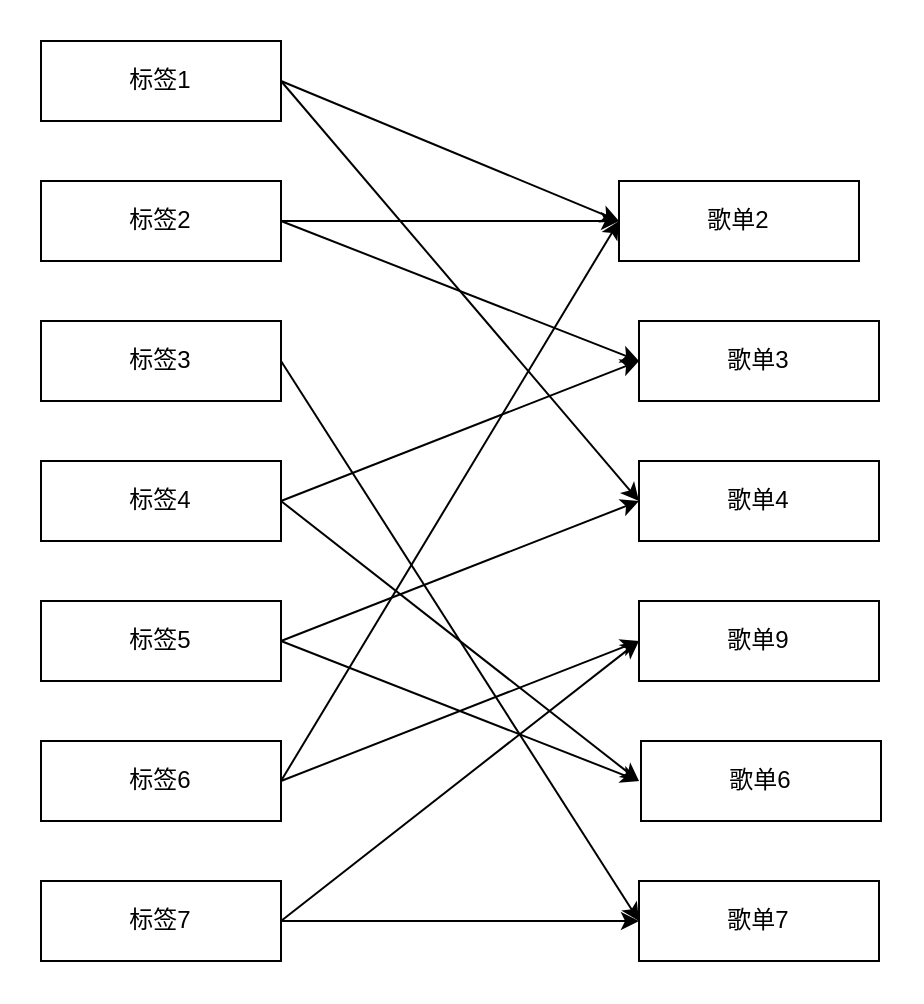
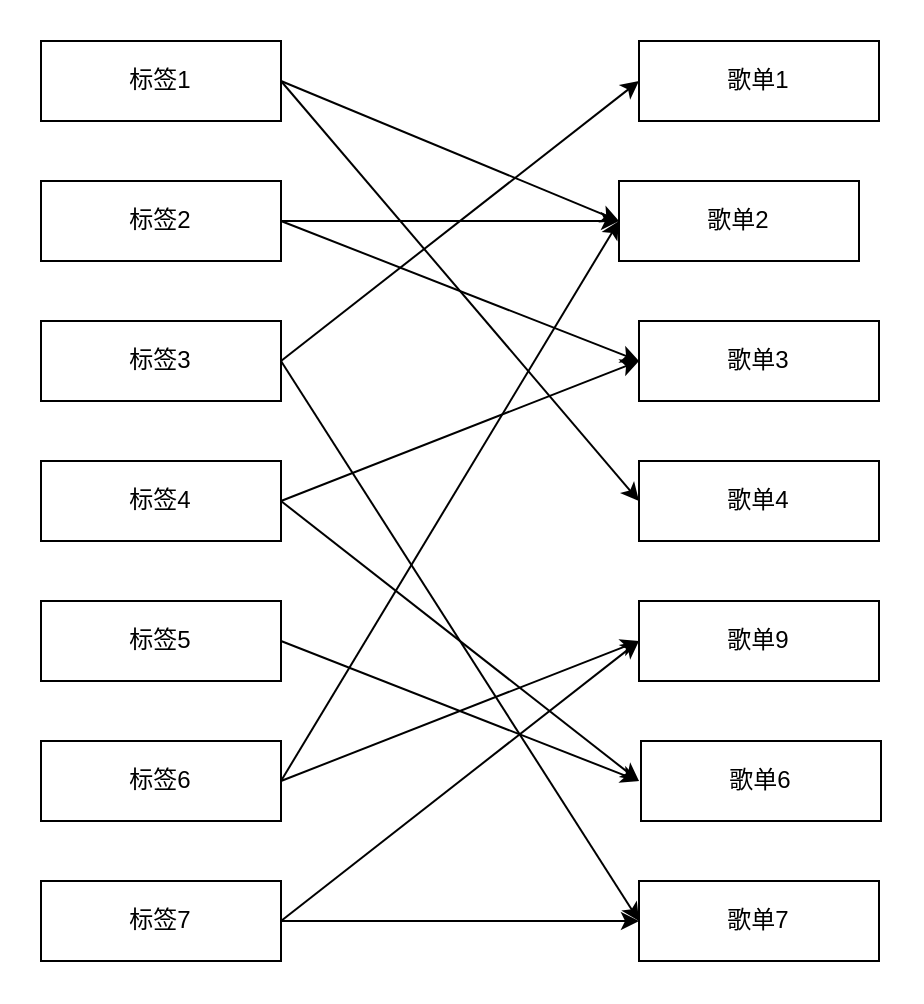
none -> (759, 81)
none -> (368, 293)
(527, 545) -> none
